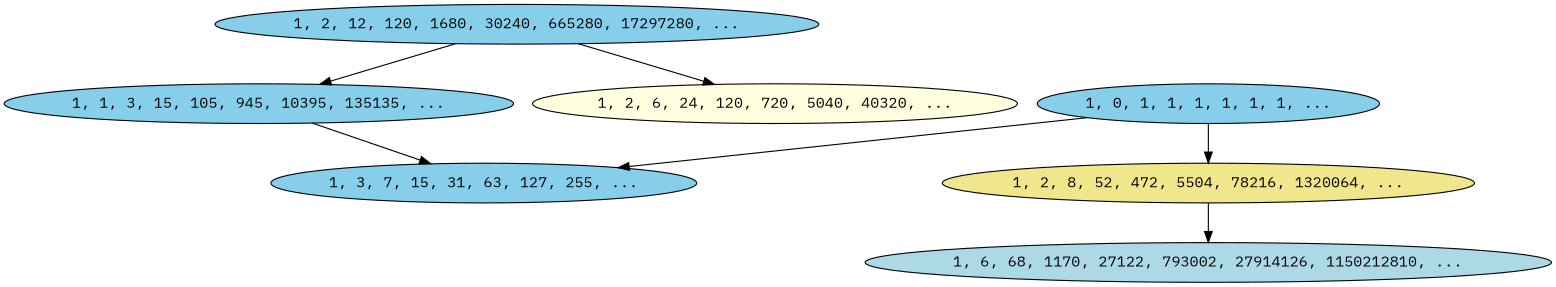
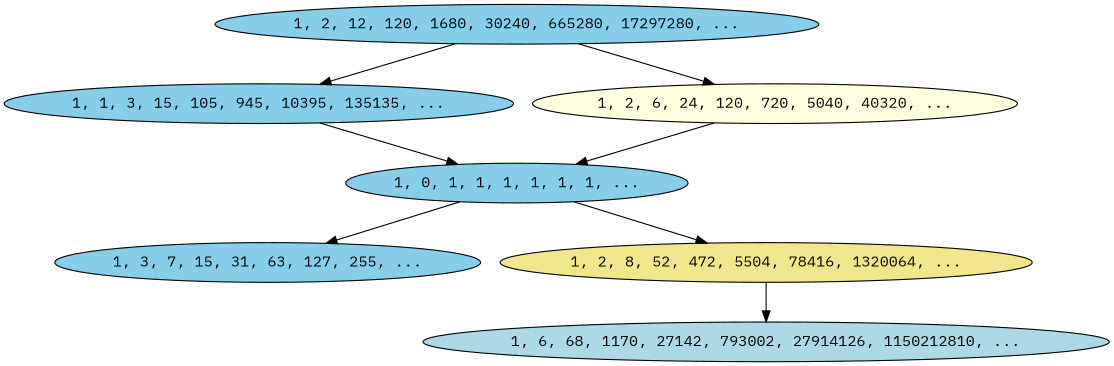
(366, 142) -> (383, 142)
none -> (651, 142)
(1208, 183) -> (766, 262)
(1208, 262) -> (766, 342)
